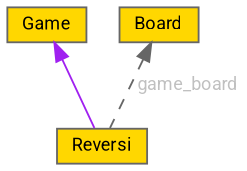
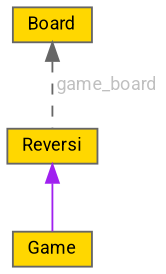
(78, 94) -> (52, 207)
